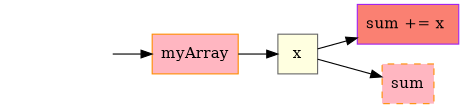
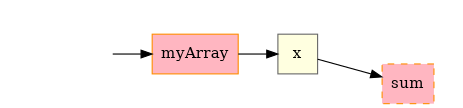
(408, 24) -> none
